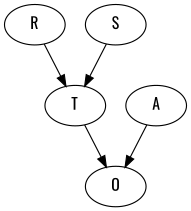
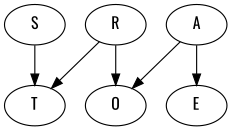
none -> (197, 106)
(93, 141) -> (116, 60)
